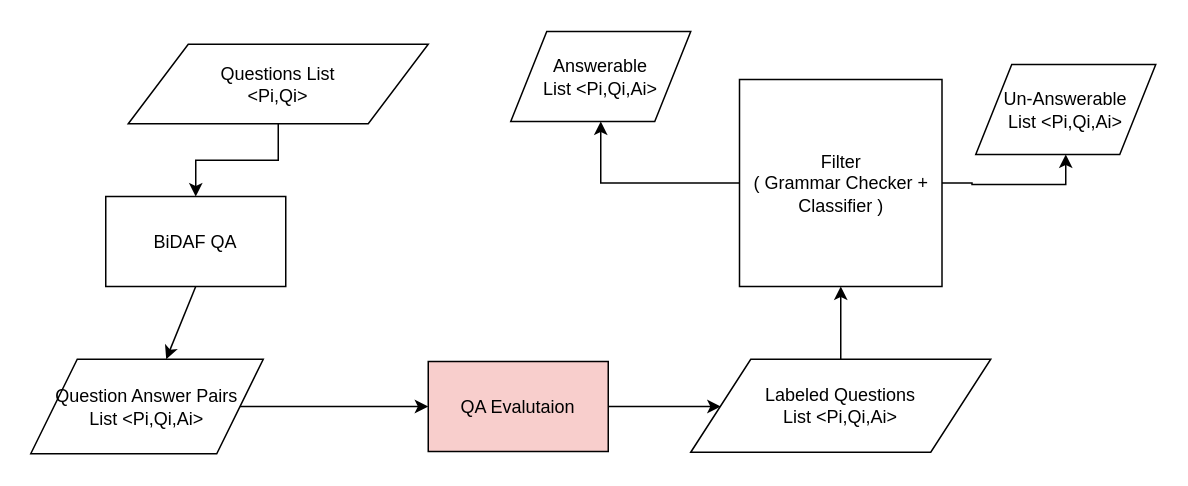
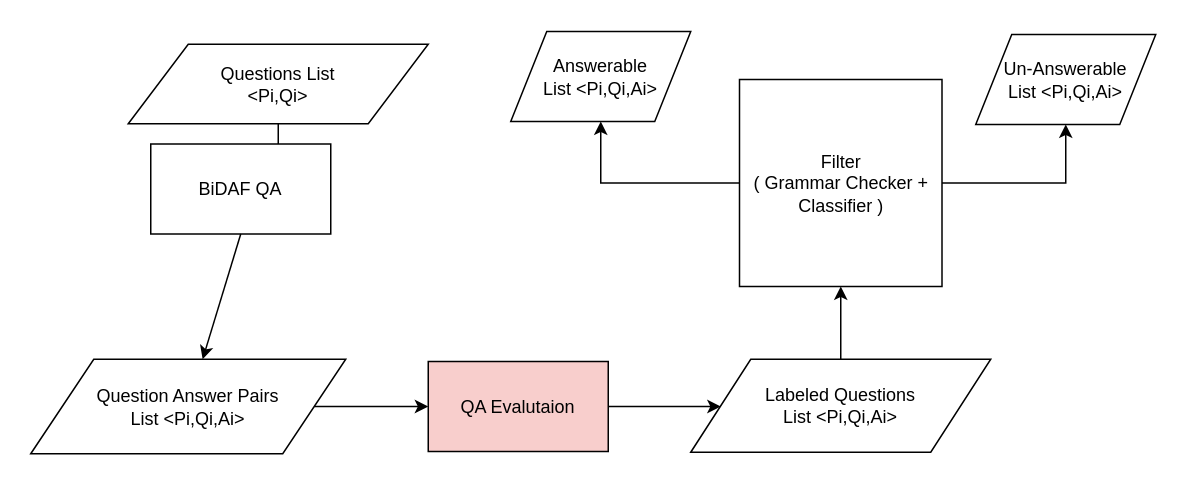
(1066, 110) -> (1066, 80)
(196, 242) -> (241, 189)
(147, 407) -> (188, 407)
